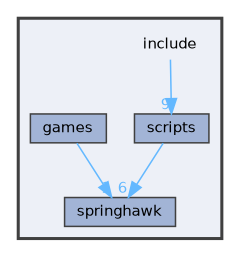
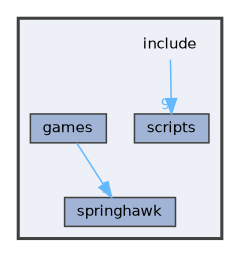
(150, 164) -> none
